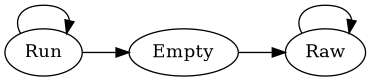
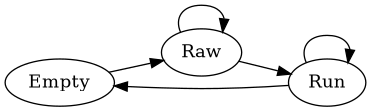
none -> (258, 66)
